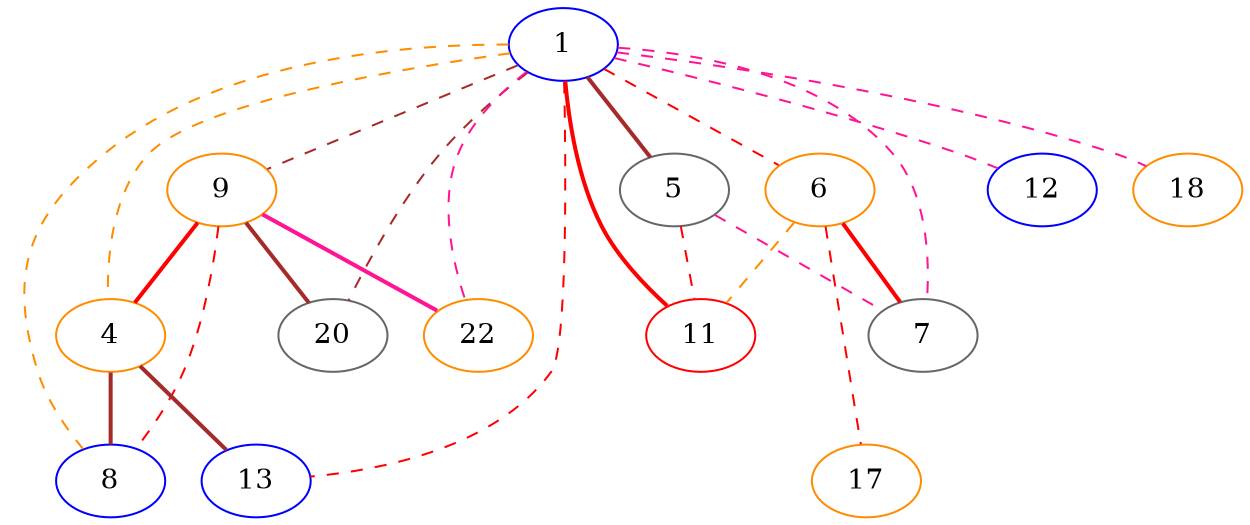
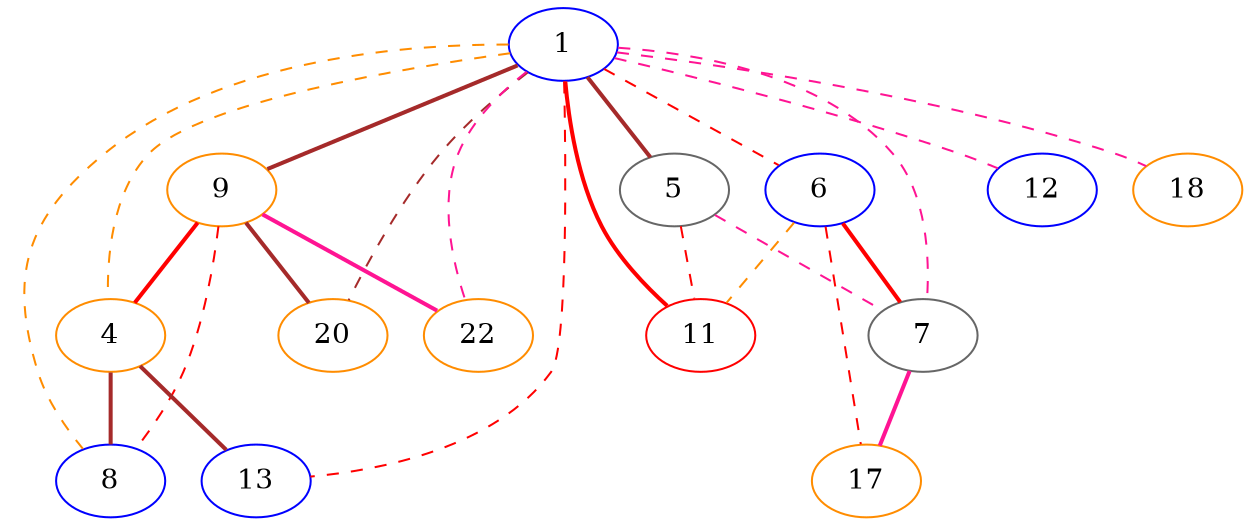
(392, 117) -> (392, 117)
(820, 190) -> (820, 190)
(333, 335) -> (333, 335)
none -> (895, 408)
